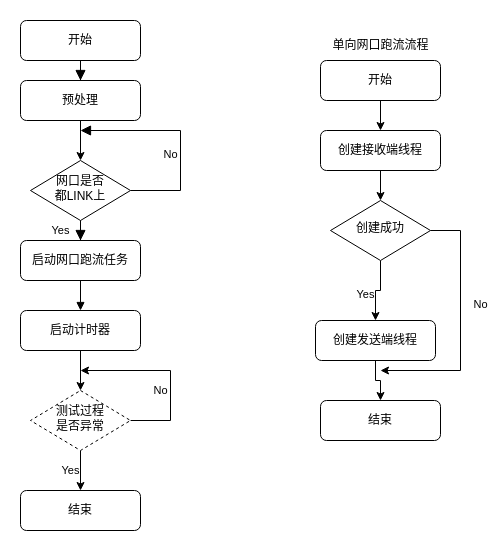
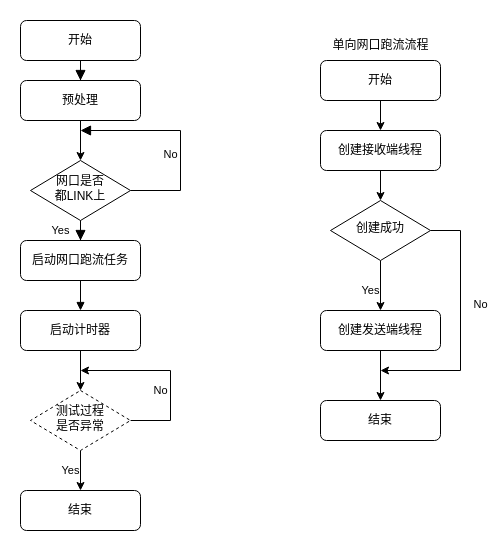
(376, 341) -> (381, 331)
